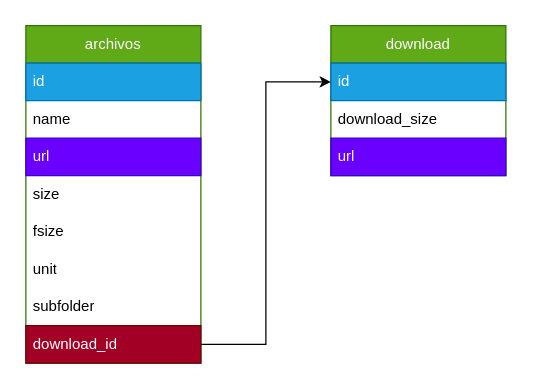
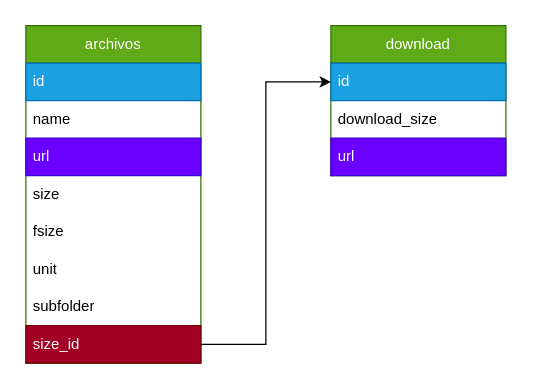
(75, 344) -> (59, 344)
